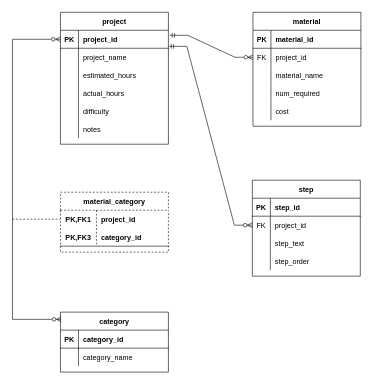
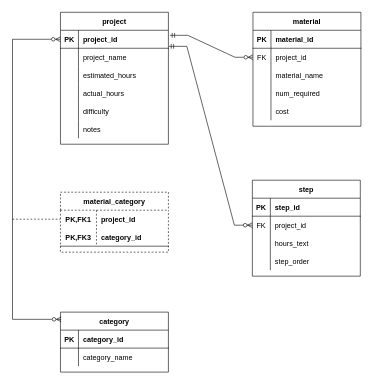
(293, 244) -> (295, 244)
